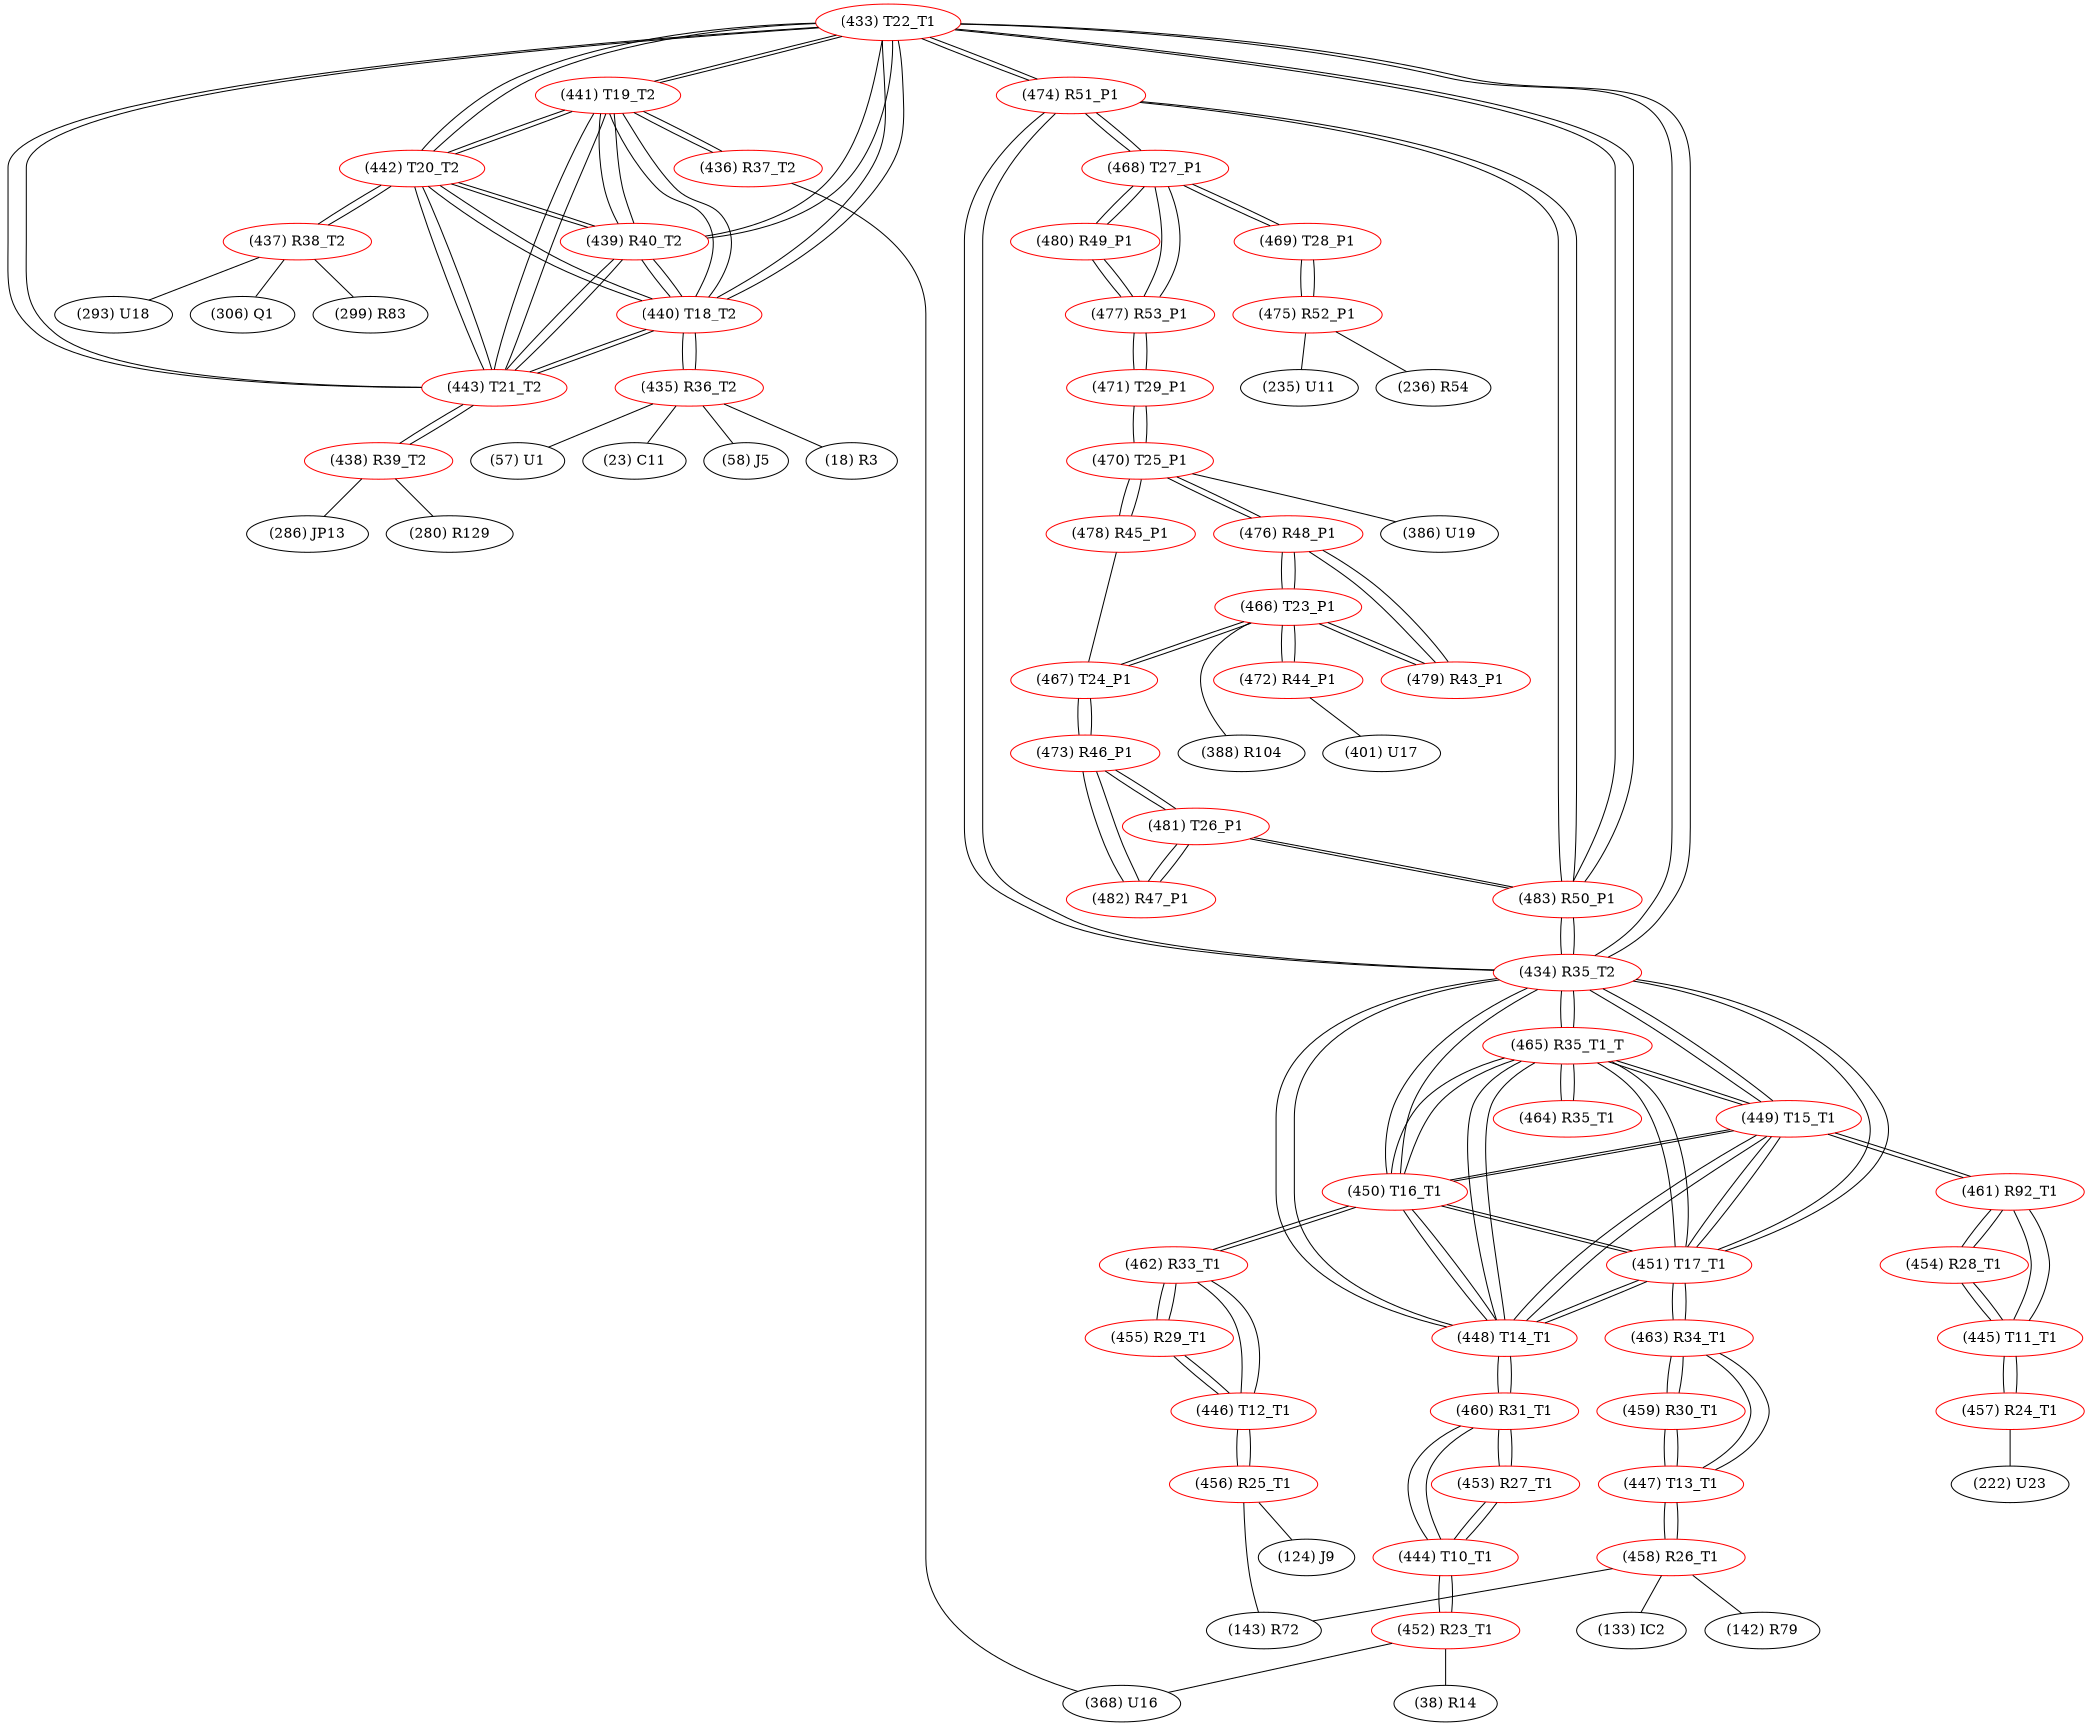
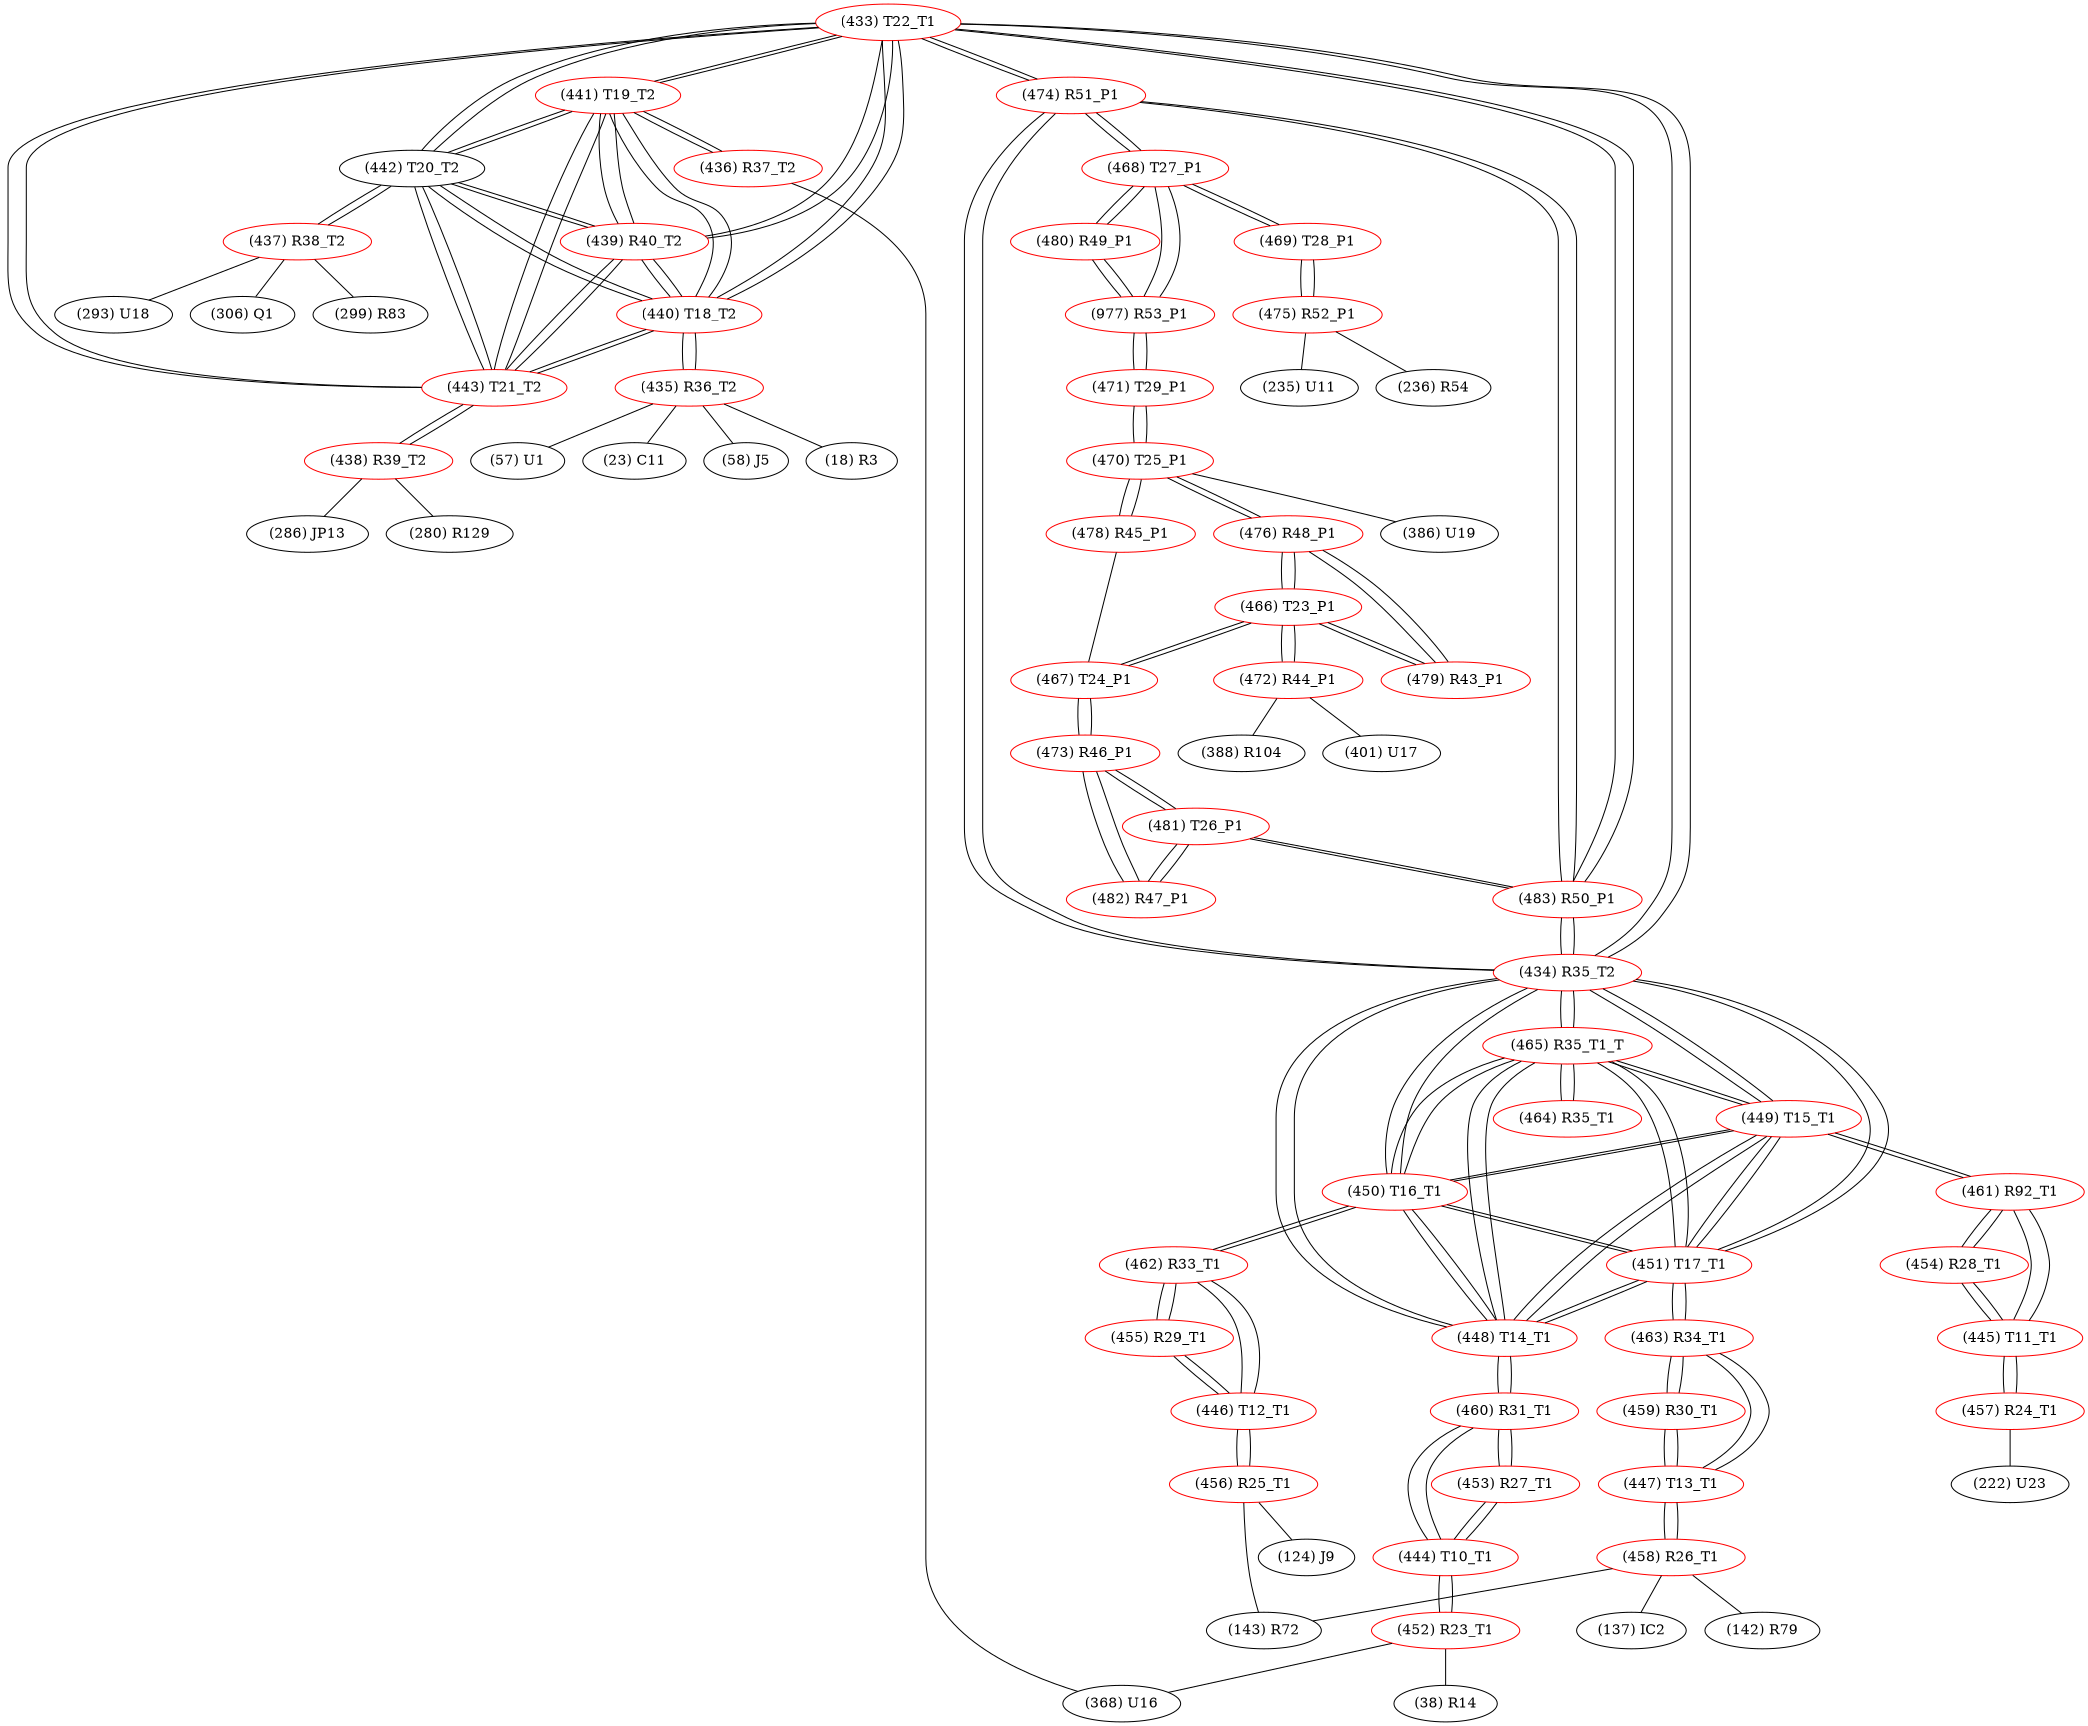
(412, 169) -> (412, 169)
(1140, 315) -> (1140, 315)
(1201, 672) -> (1265, 717)
(1631, 1631) -> (1631, 1631)
